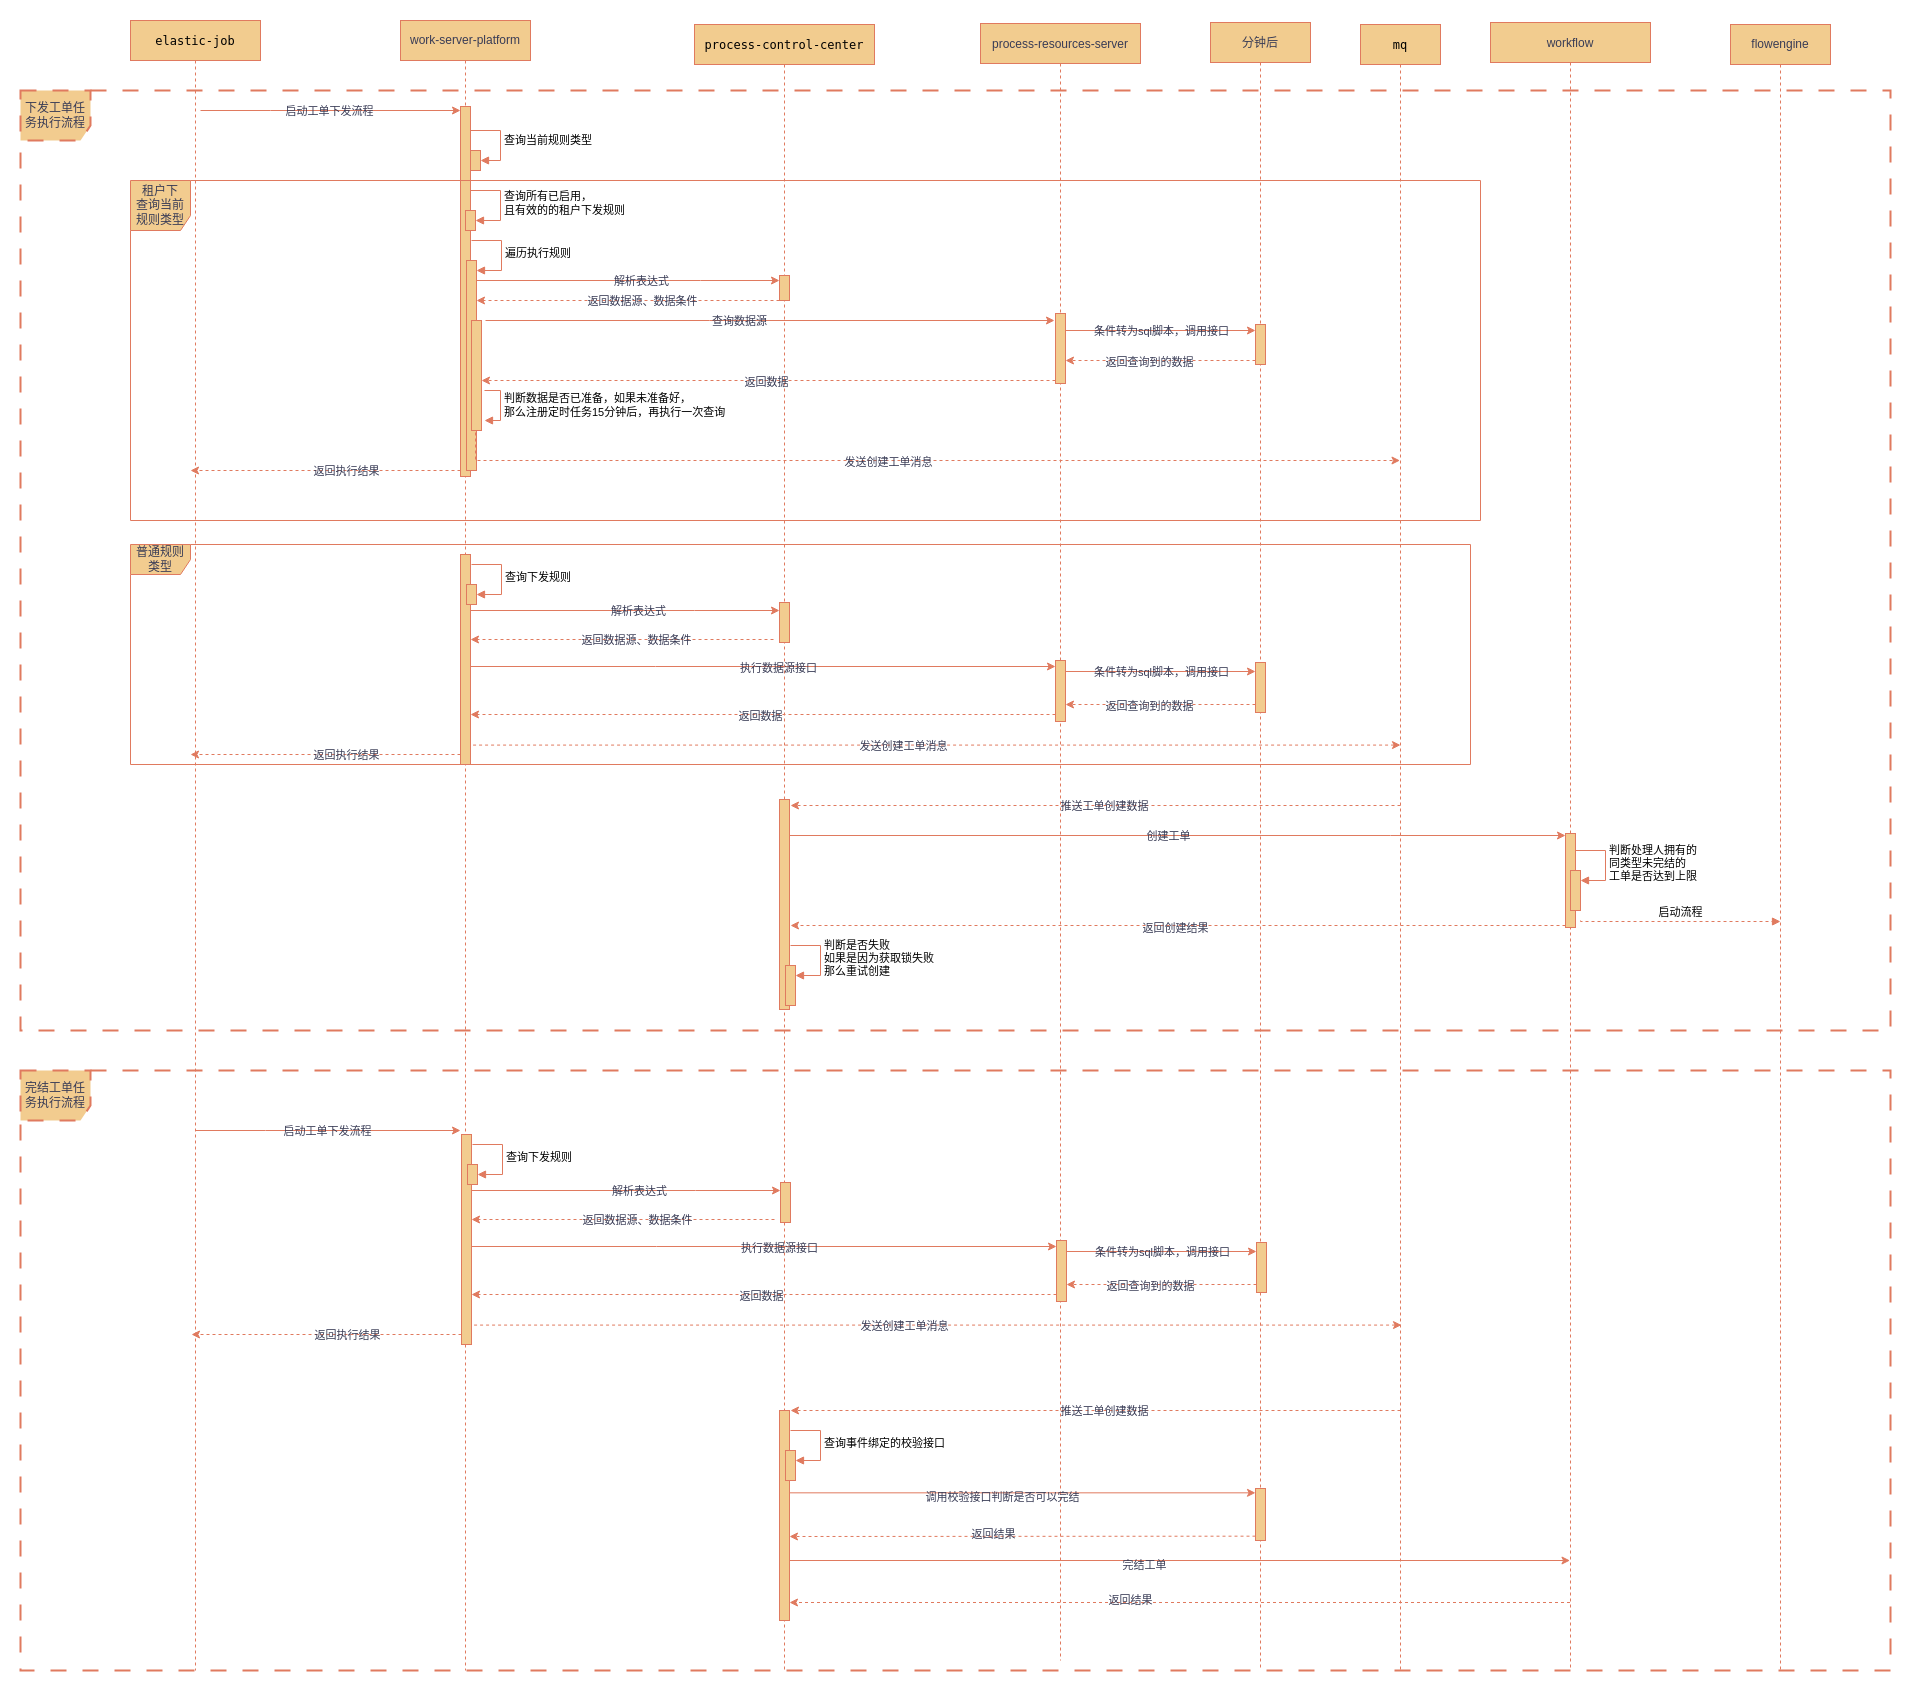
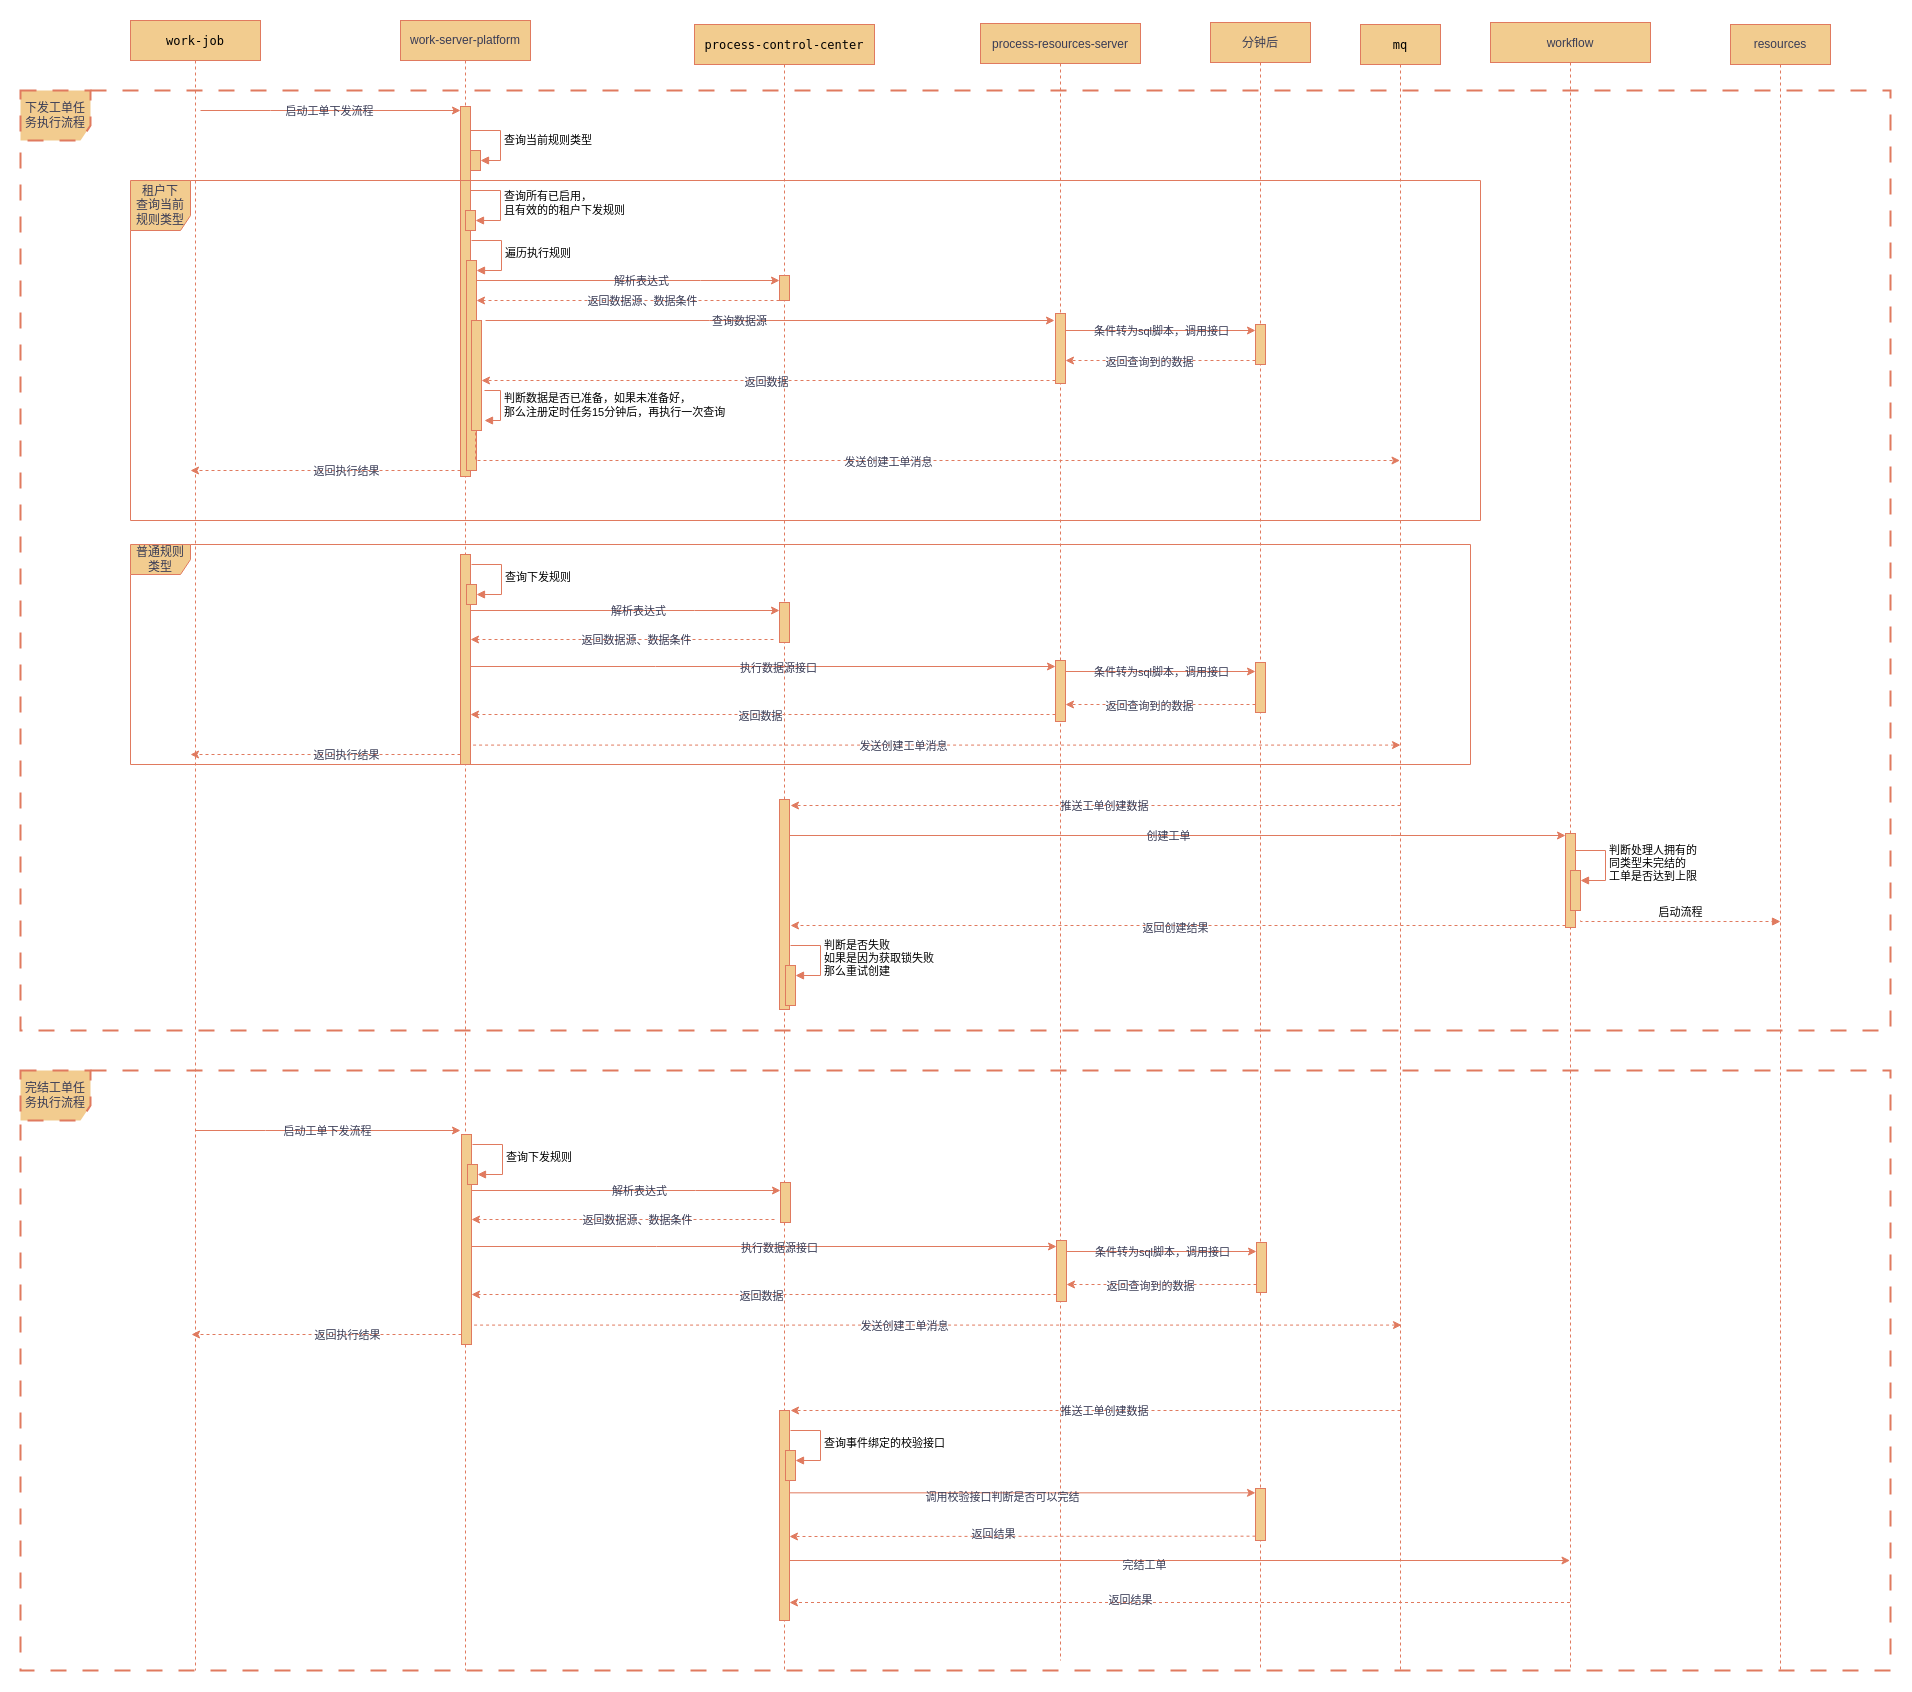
(196, 41) -> (196, 41)
(1781, 45) -> (1781, 45)
